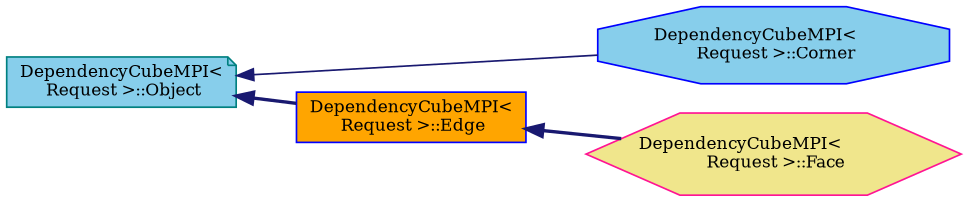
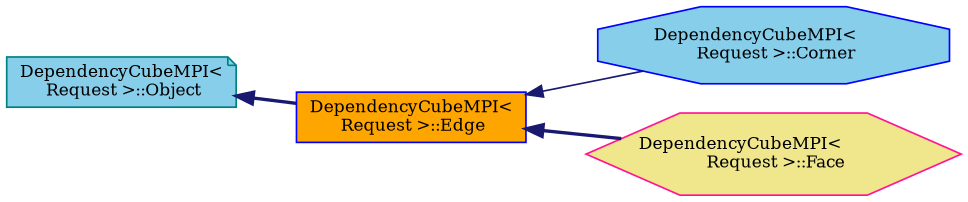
(426, 65) -> (593, 81)
